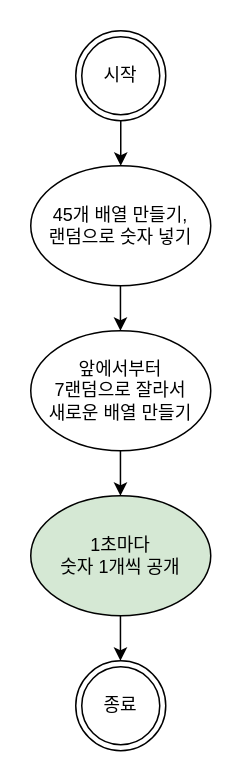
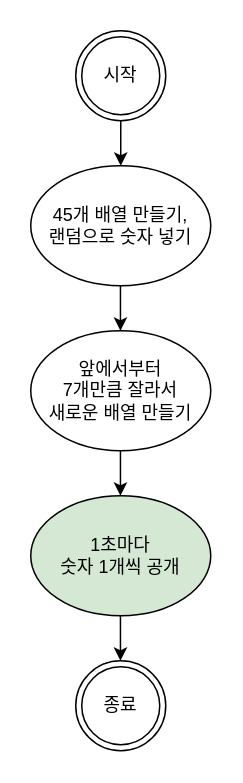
(121, 391) -> (121, 391)
